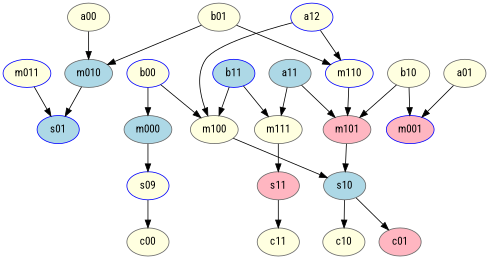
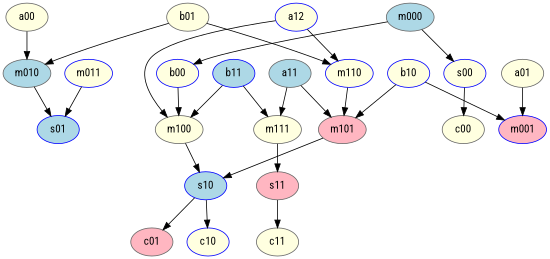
(409, 73) -> (409, 73)
(148, 98) -> (294, 39)
(148, 186) -> (465, 73)
(345, 186) -> (206, 186)
(344, 242) -> (208, 242)
